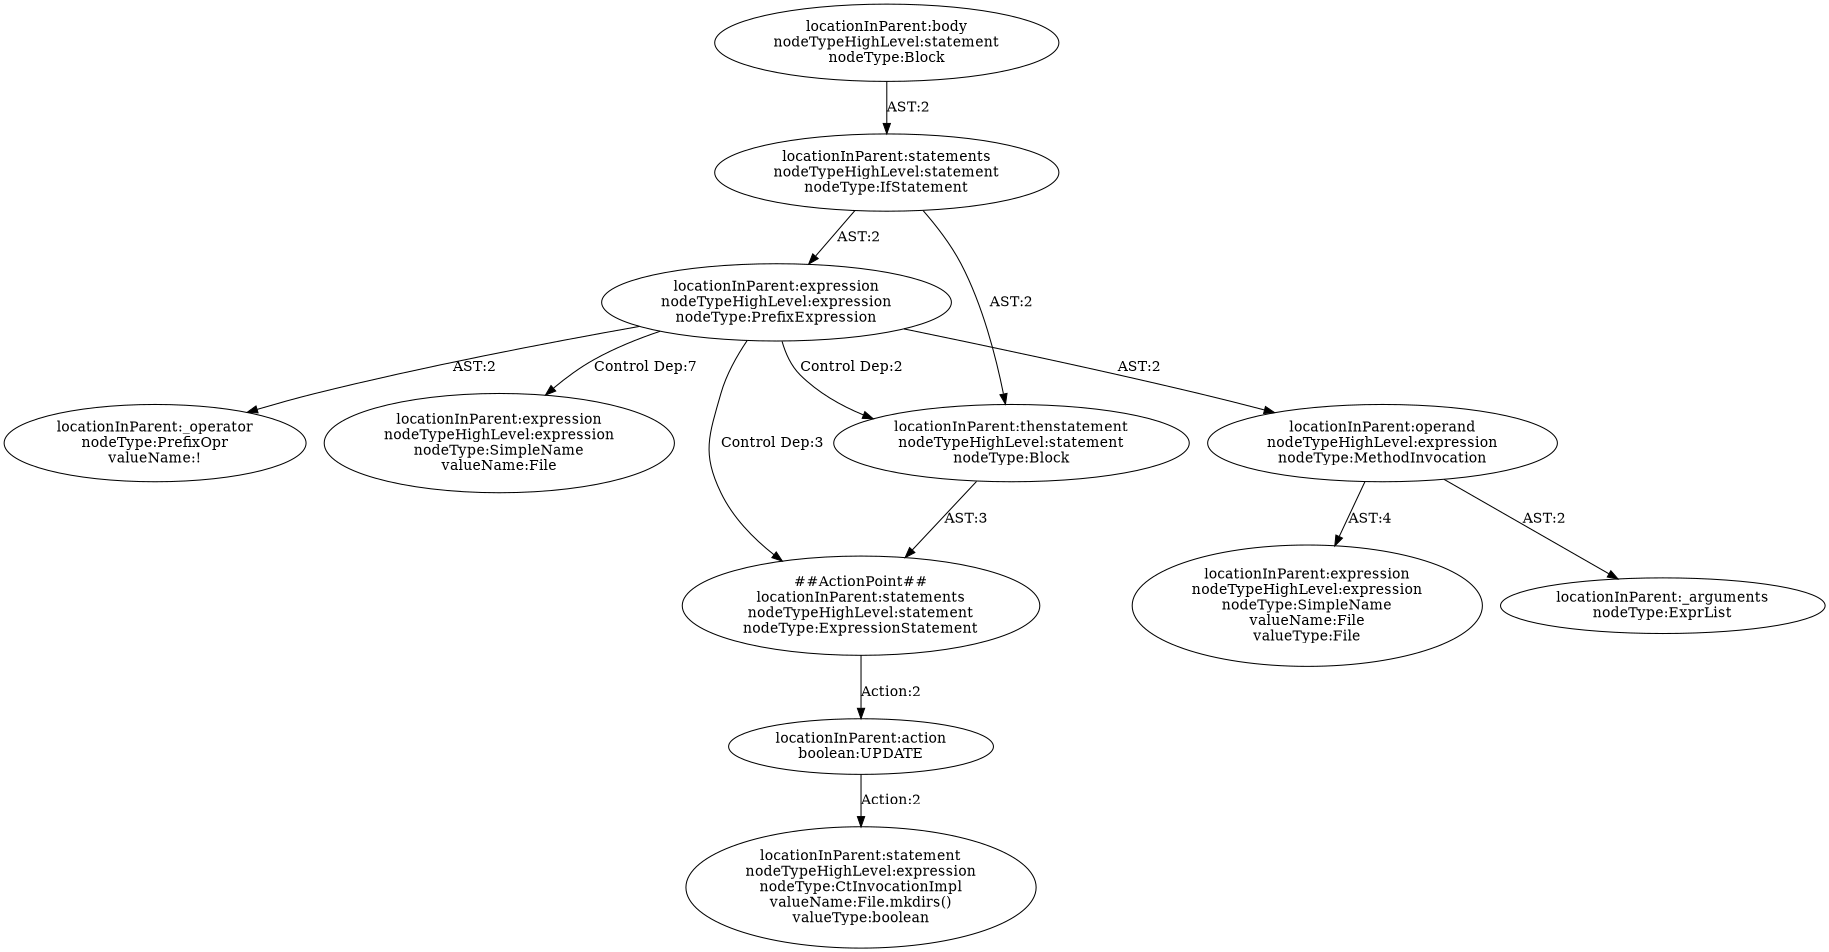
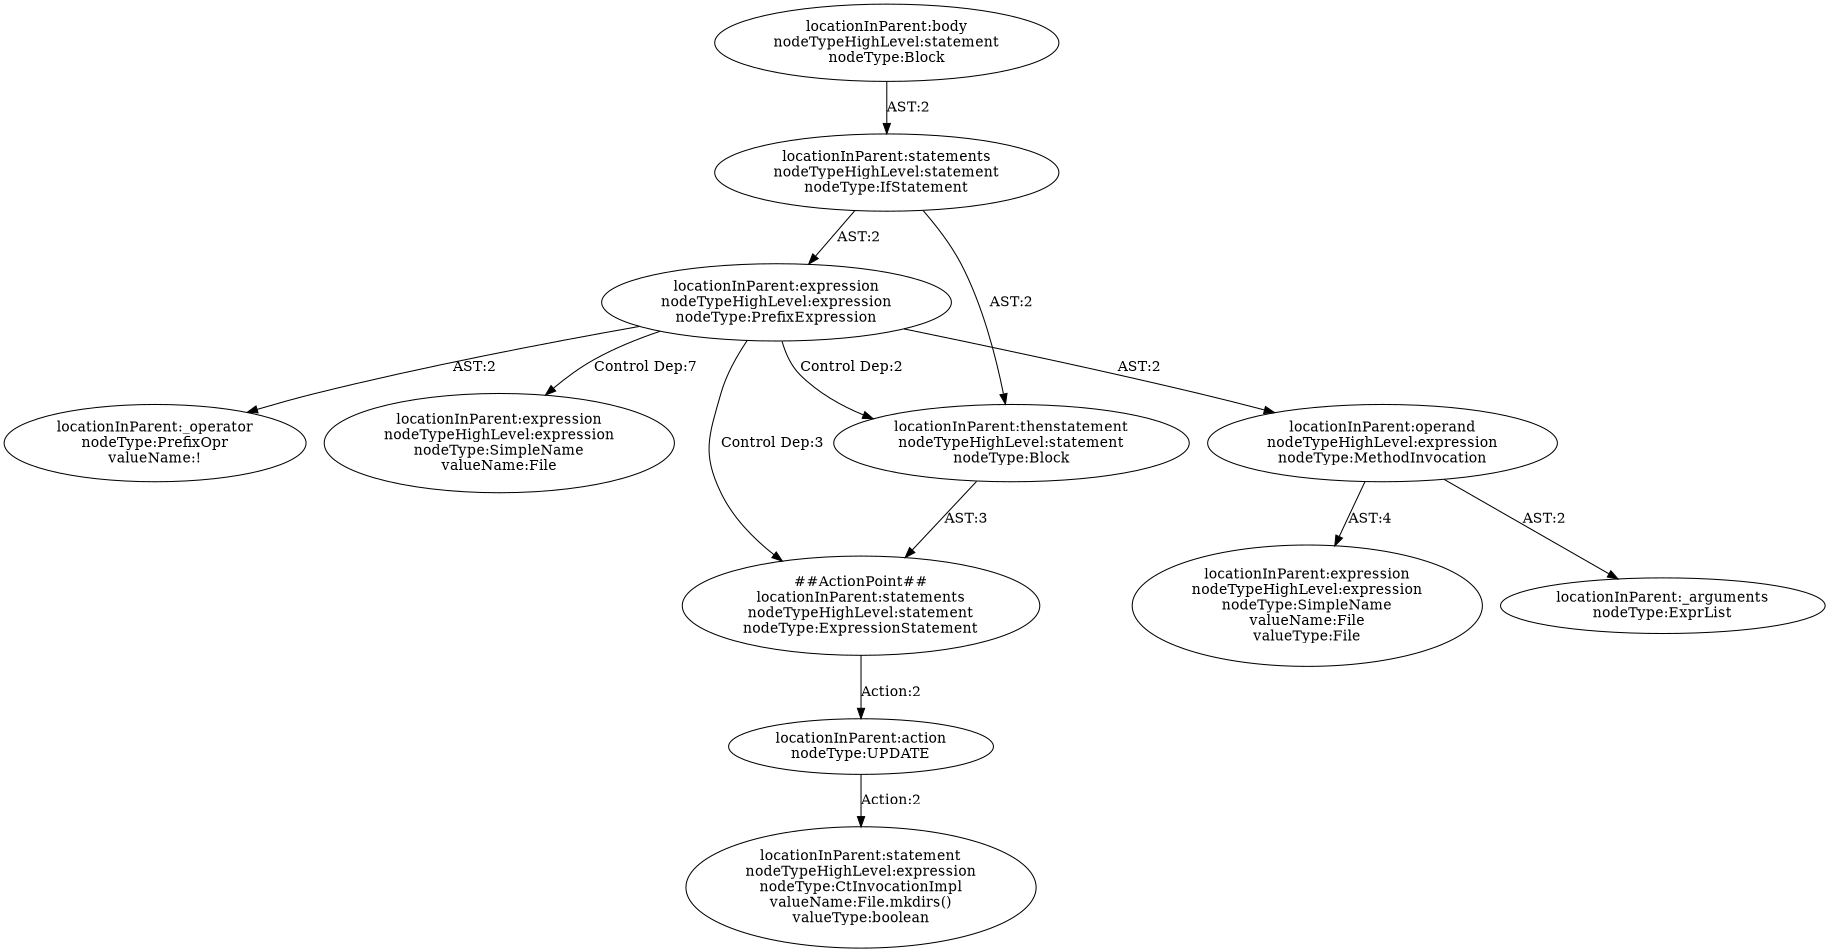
(861, 747) -> (861, 747)
